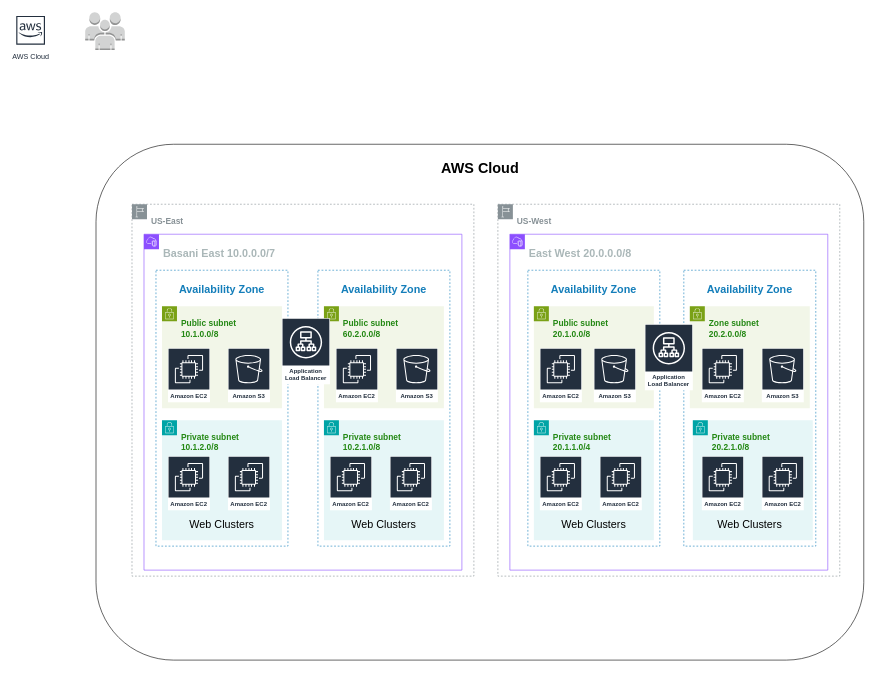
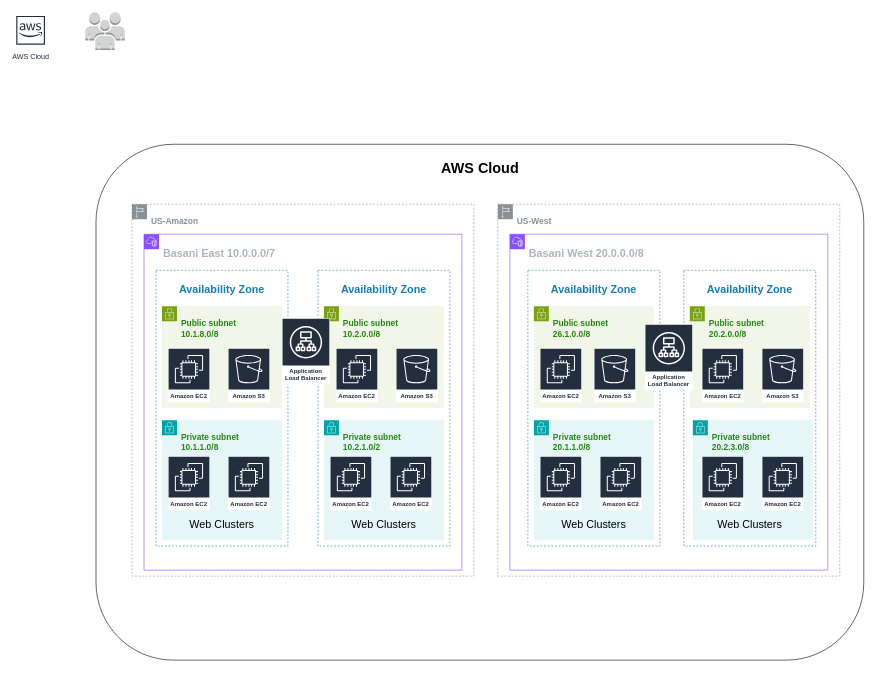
(165, 213) -> (169, 213)
(565, 243) -> (568, 243)
(204, 319) -> (204, 319)
(366, 319) -> (366, 319)
(576, 319) -> (576, 319)
(730, 319) -> (732, 319)
(207, 433) -> (207, 433)
(369, 433) -> (369, 433)
(579, 433) -> (579, 433)
(738, 433) -> (738, 433)
